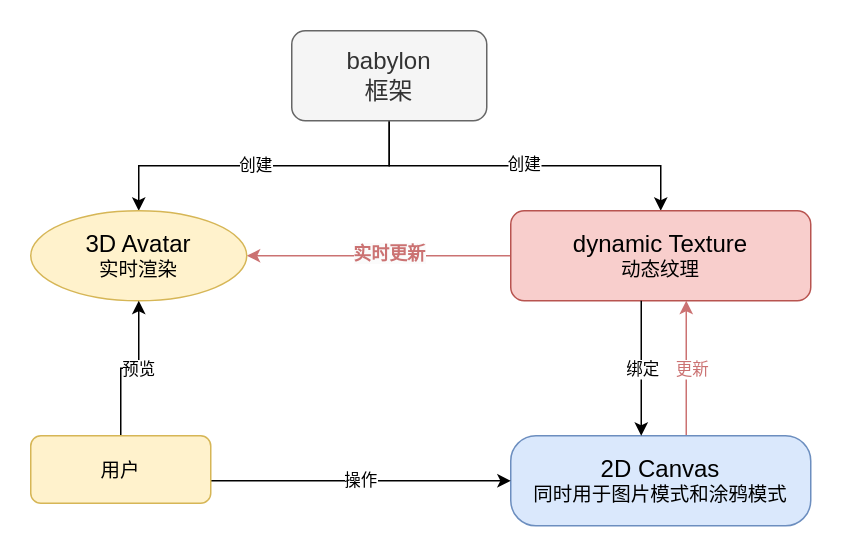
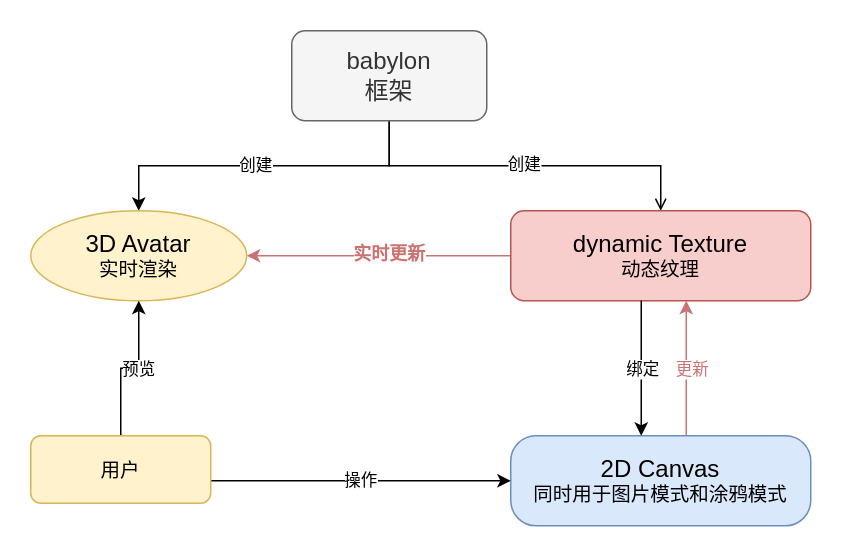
(661, 199) -> (661, 201)
